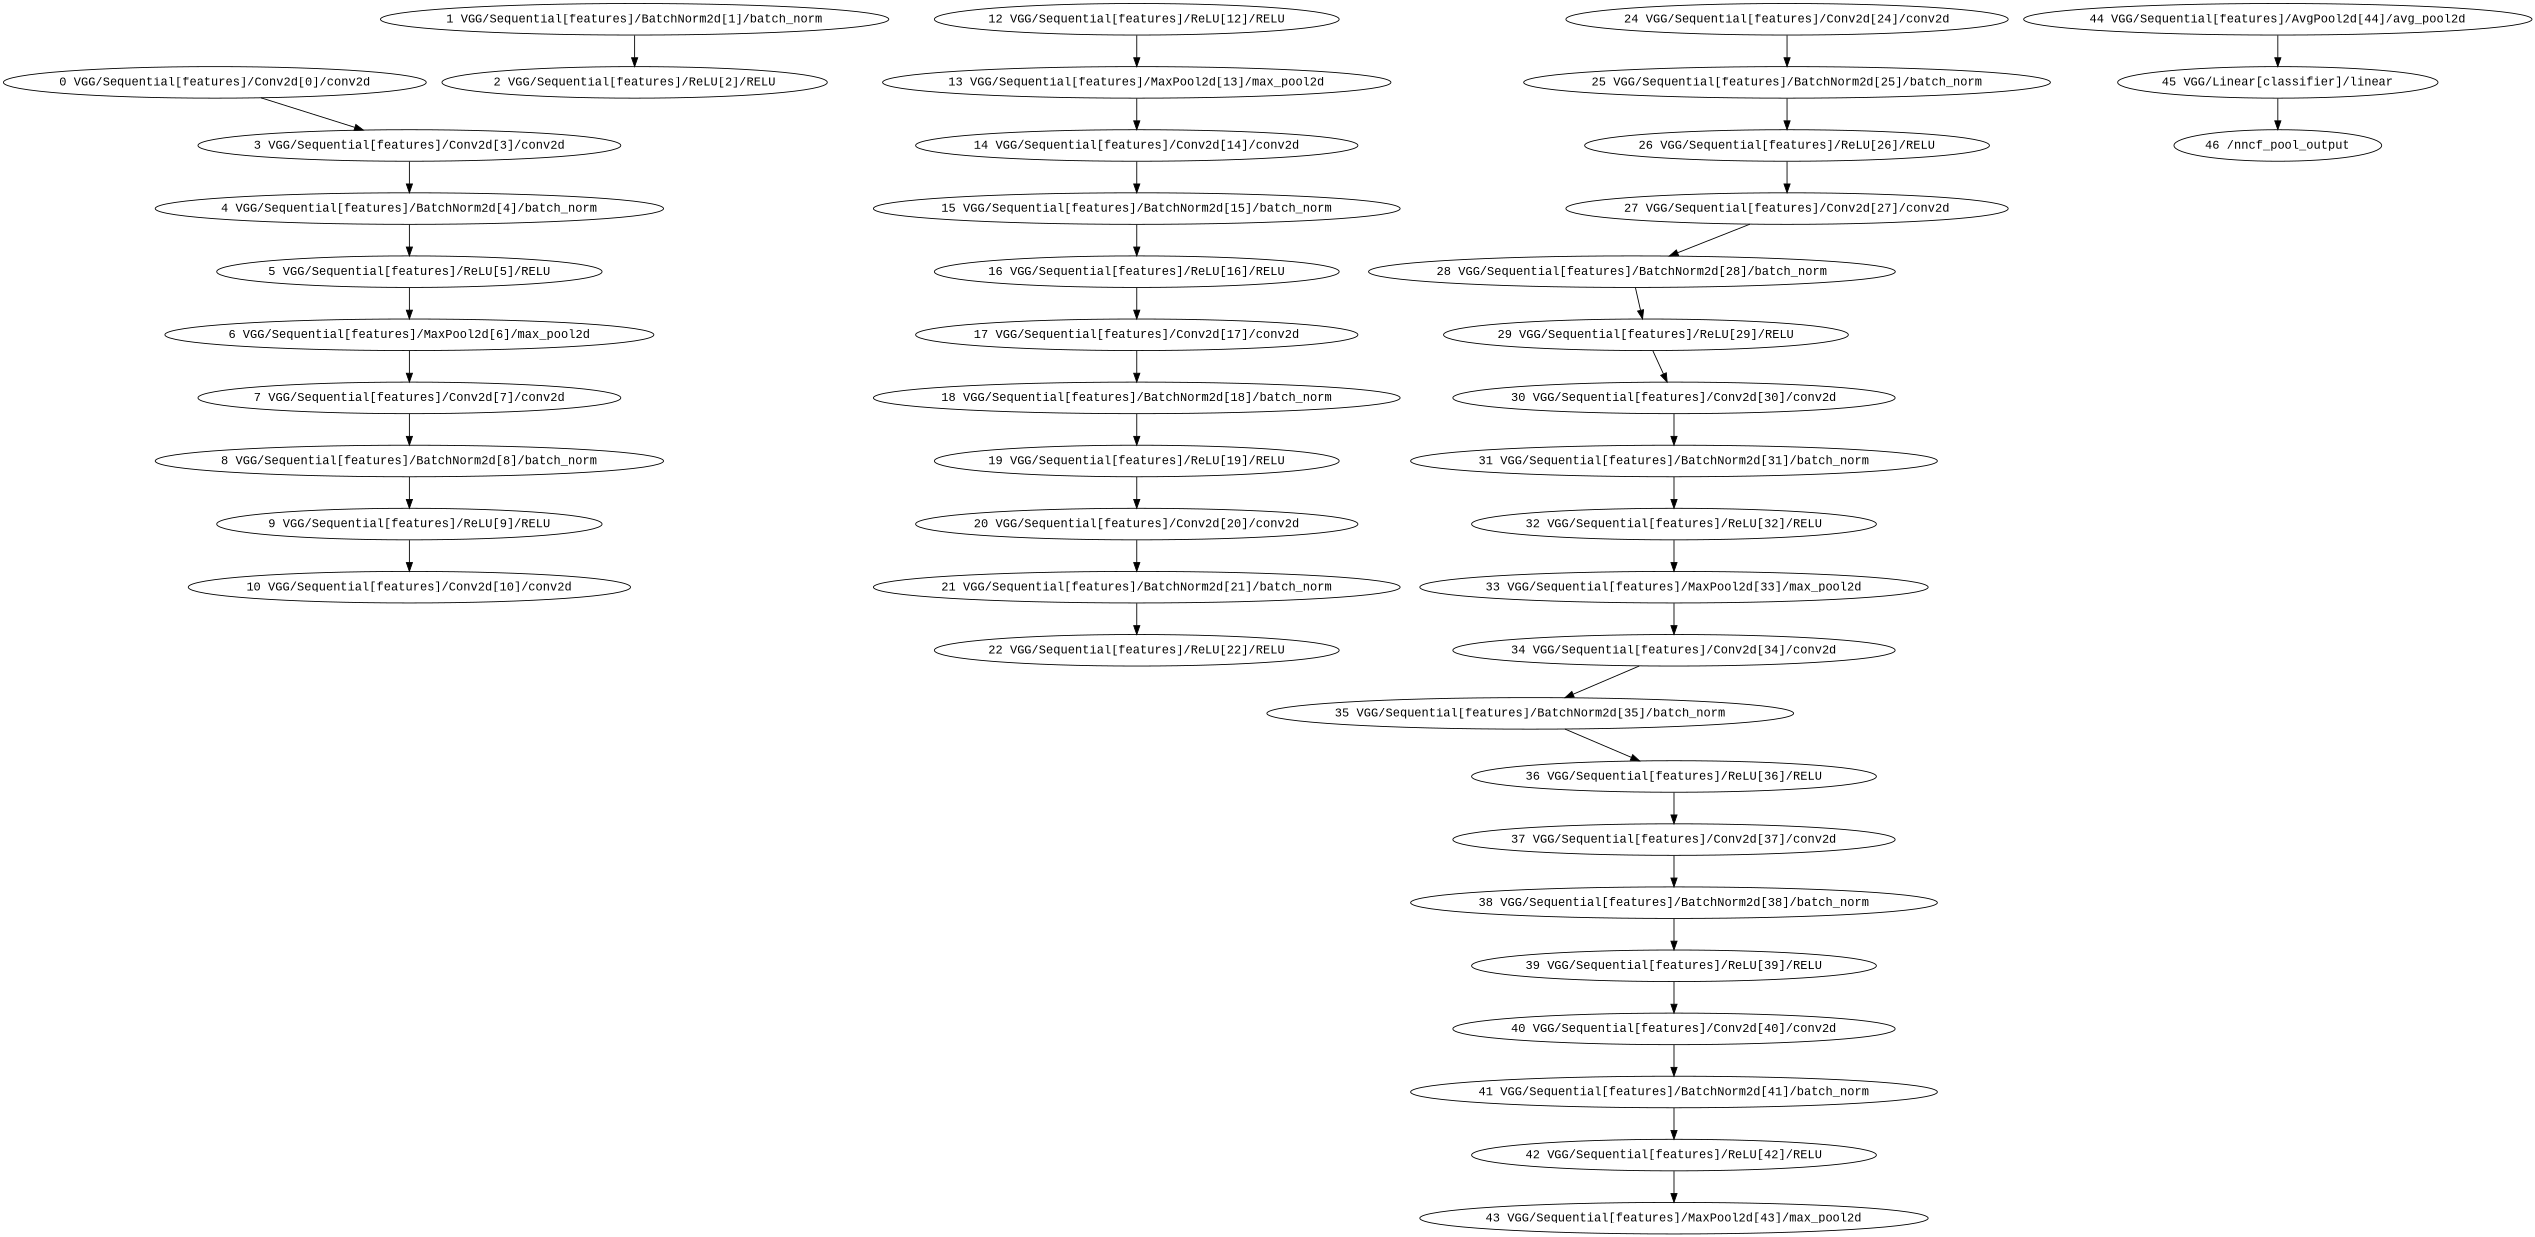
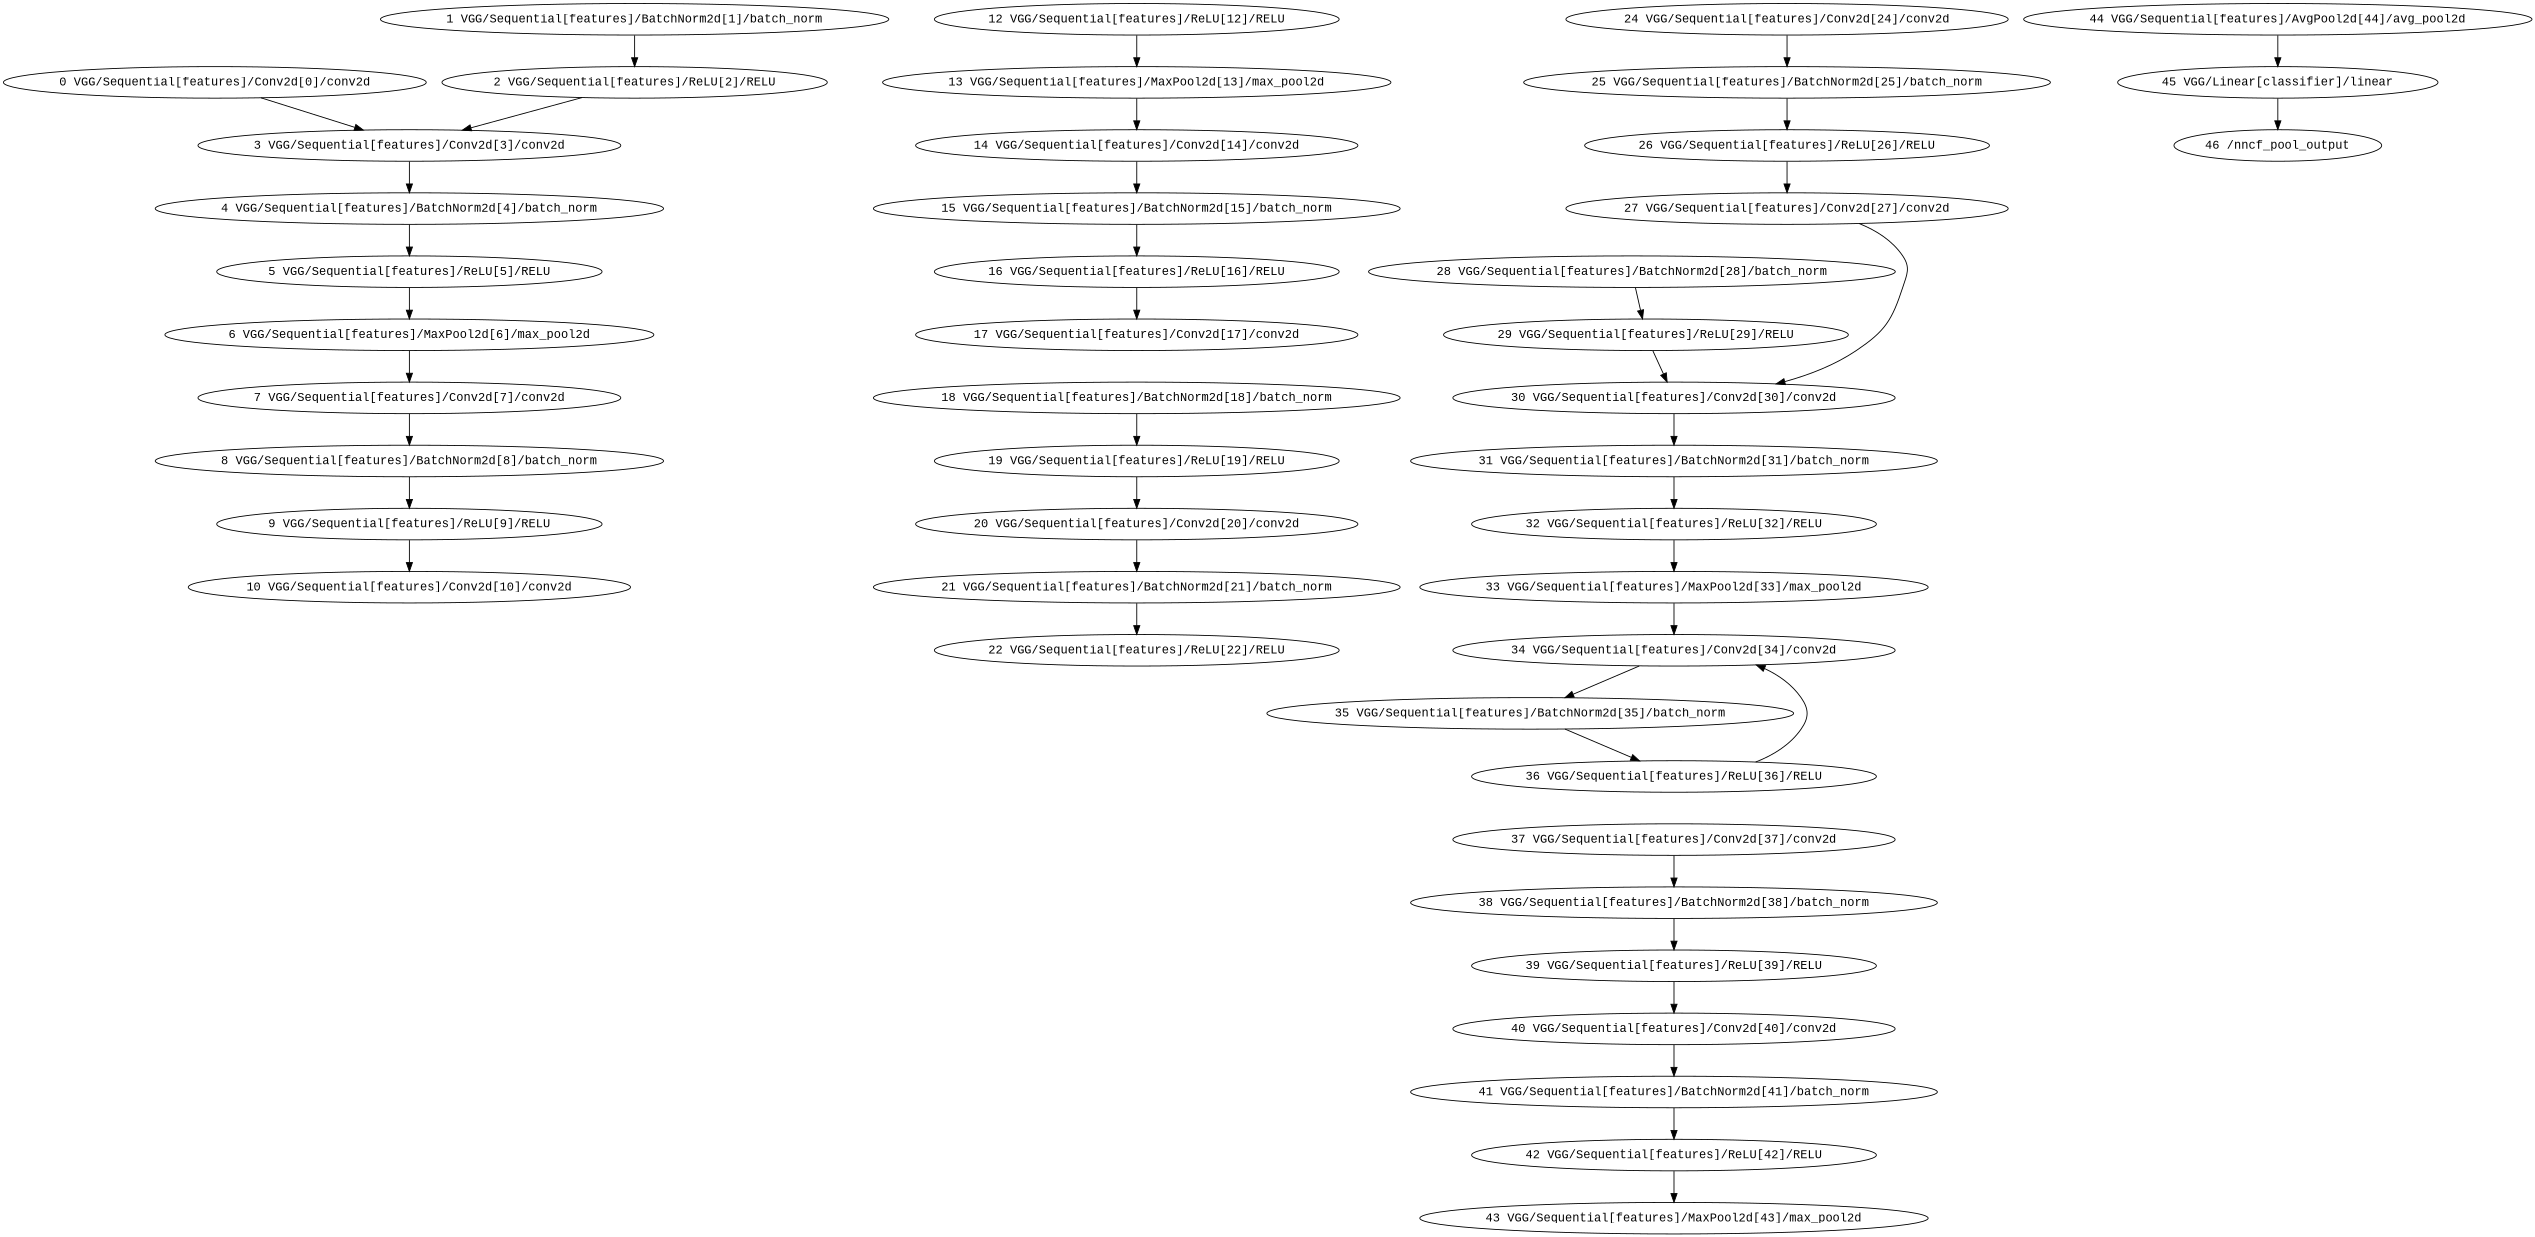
none -> (527, 113)
(1714, 238) -> (1889, 320)
(1137, 362) -> none
(1674, 804) -> (1806, 718)
